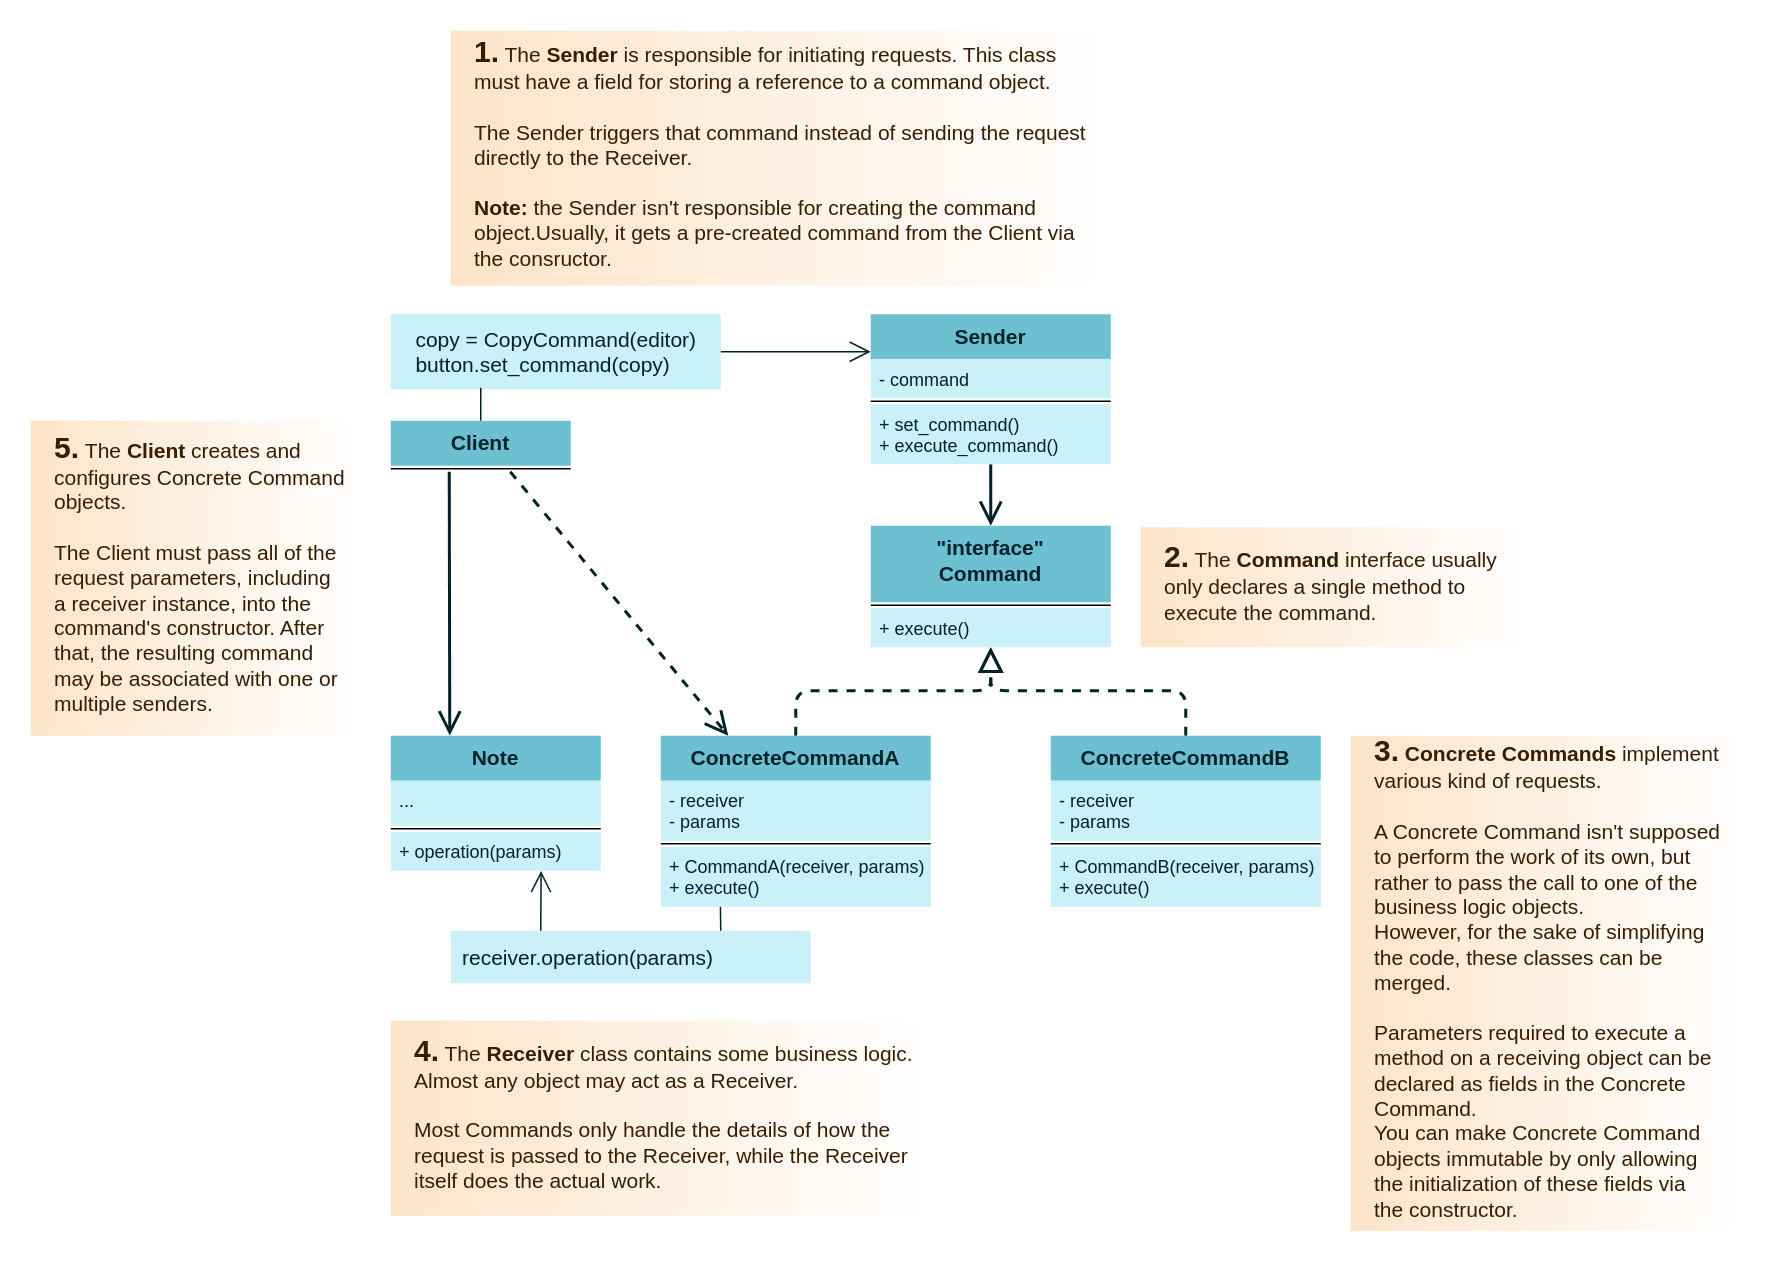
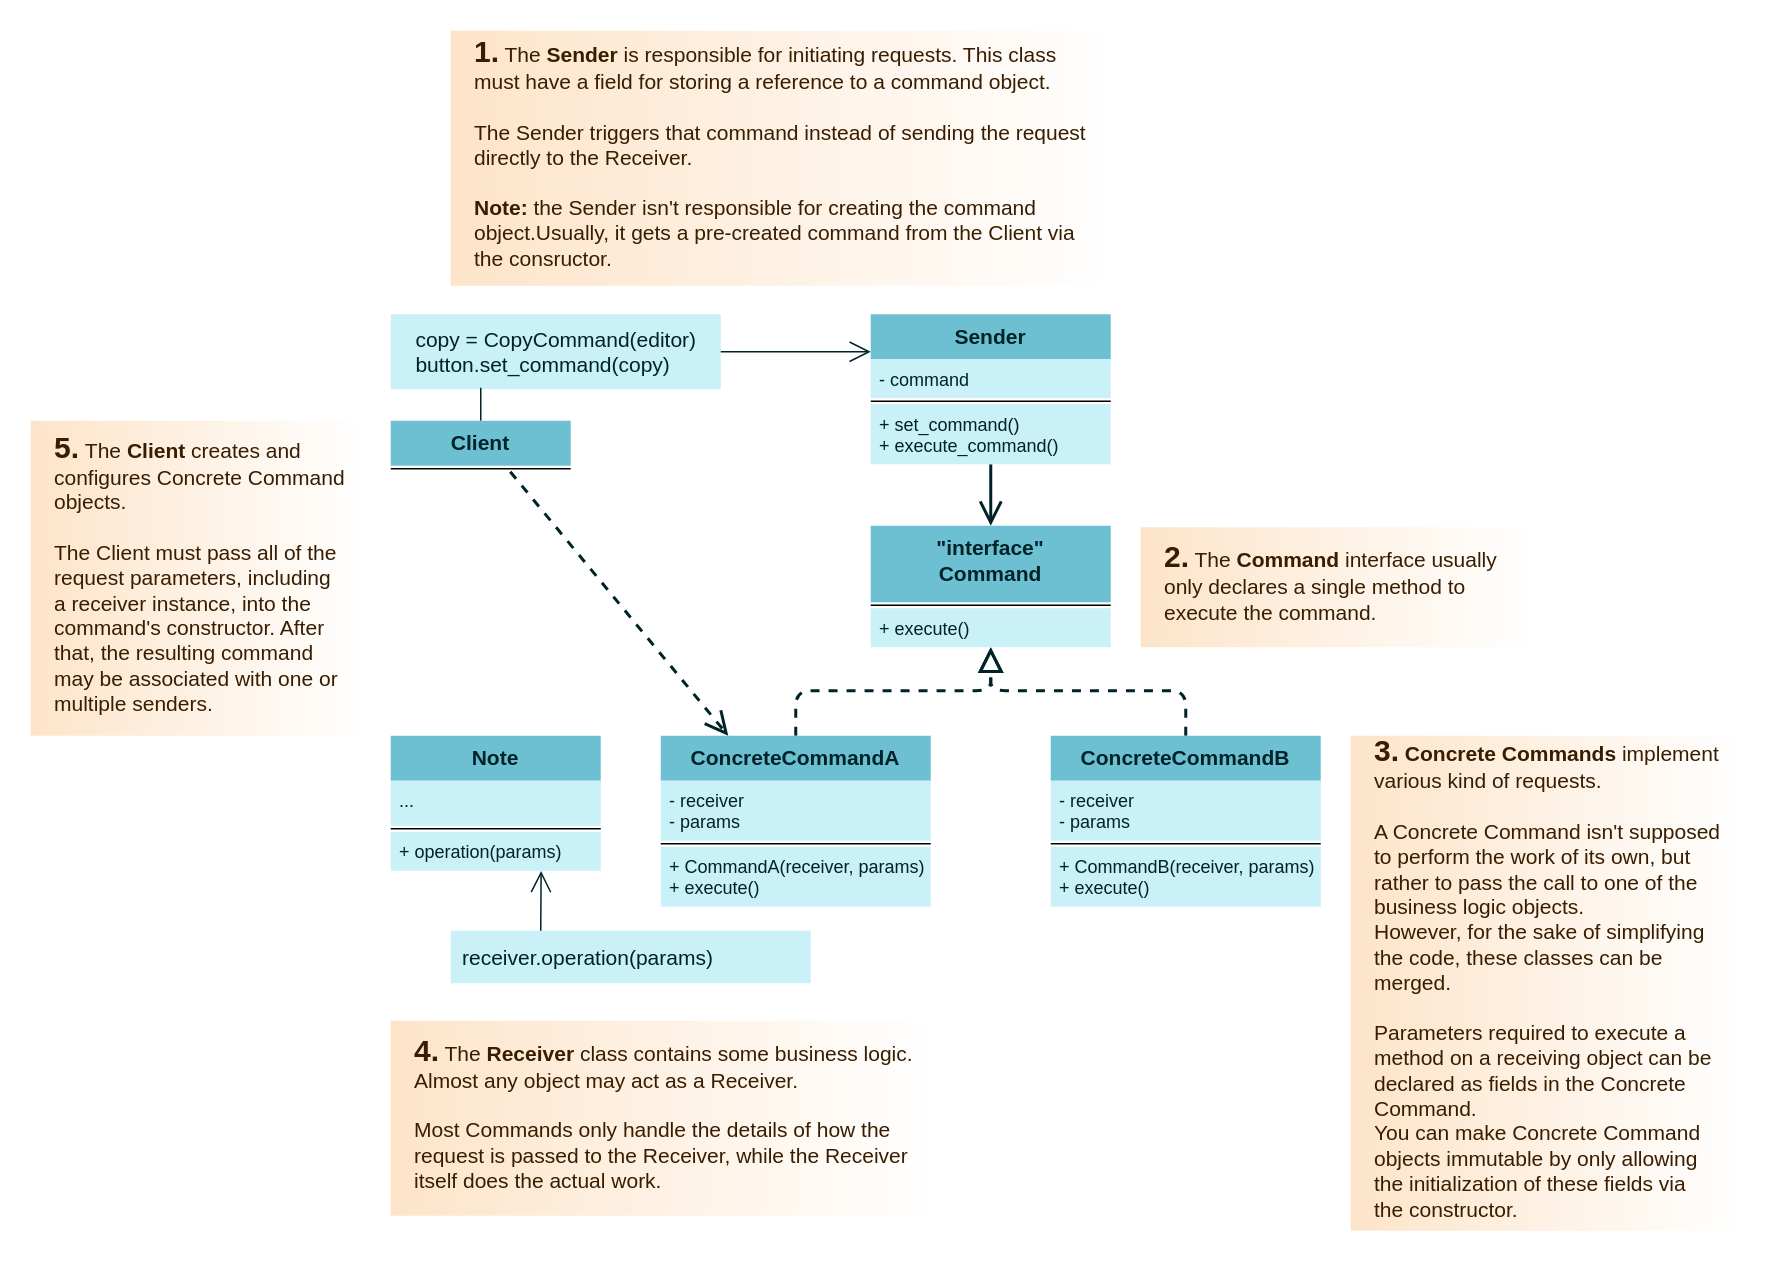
(449, 600) -> none
(721, 919) -> none
